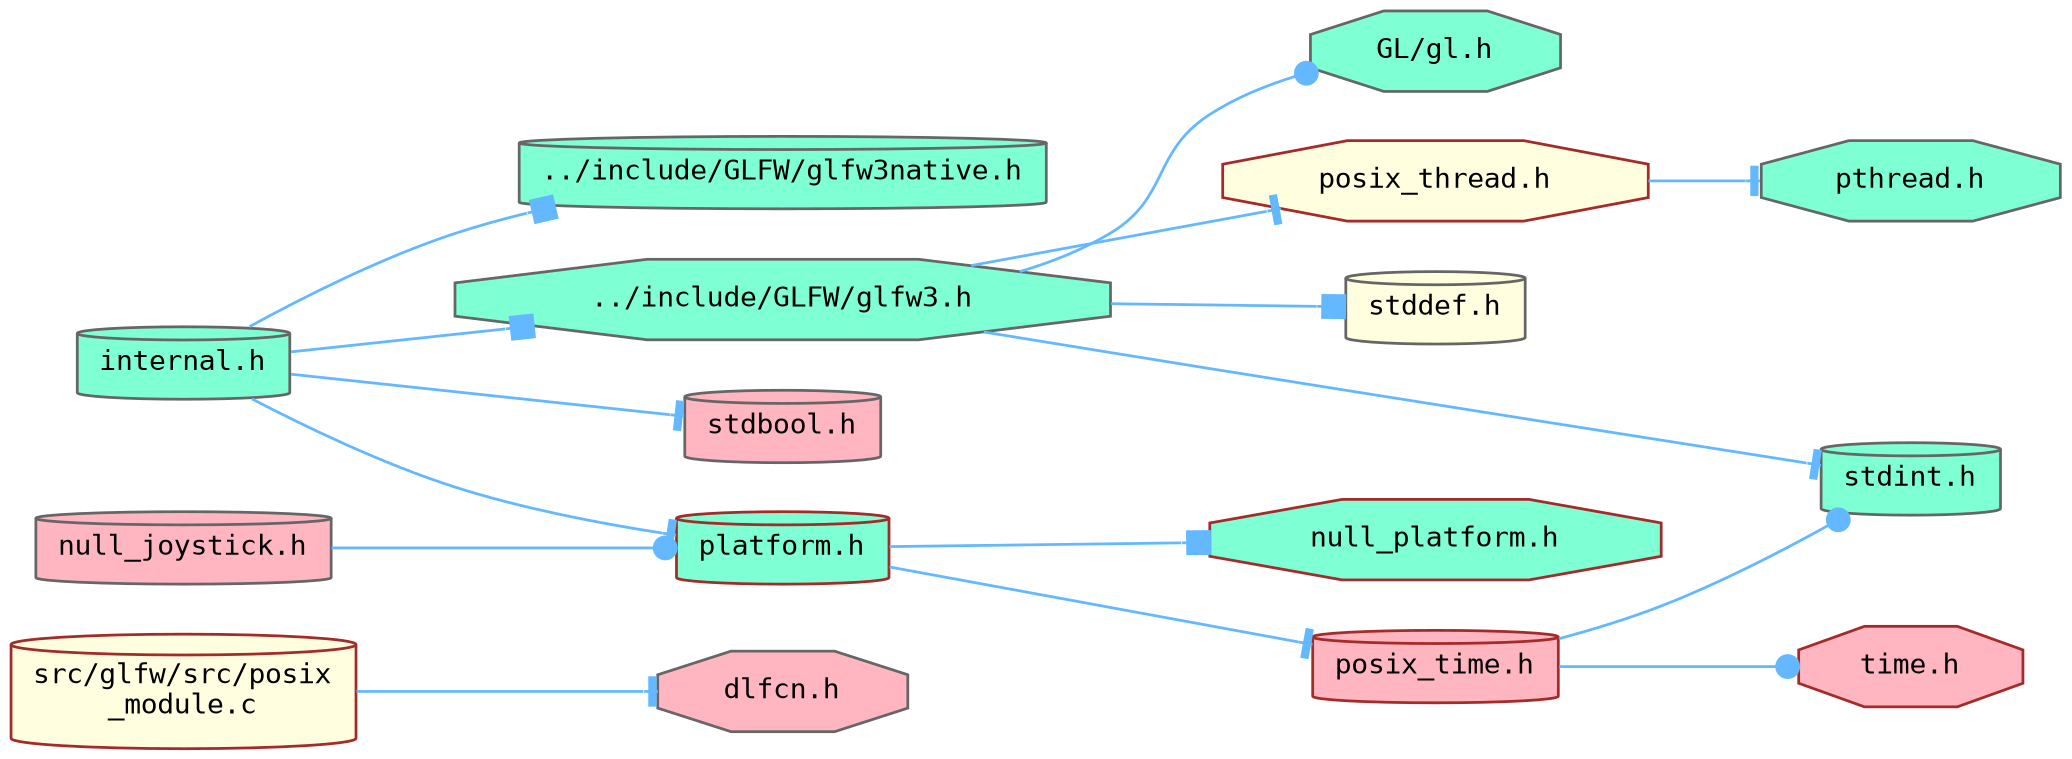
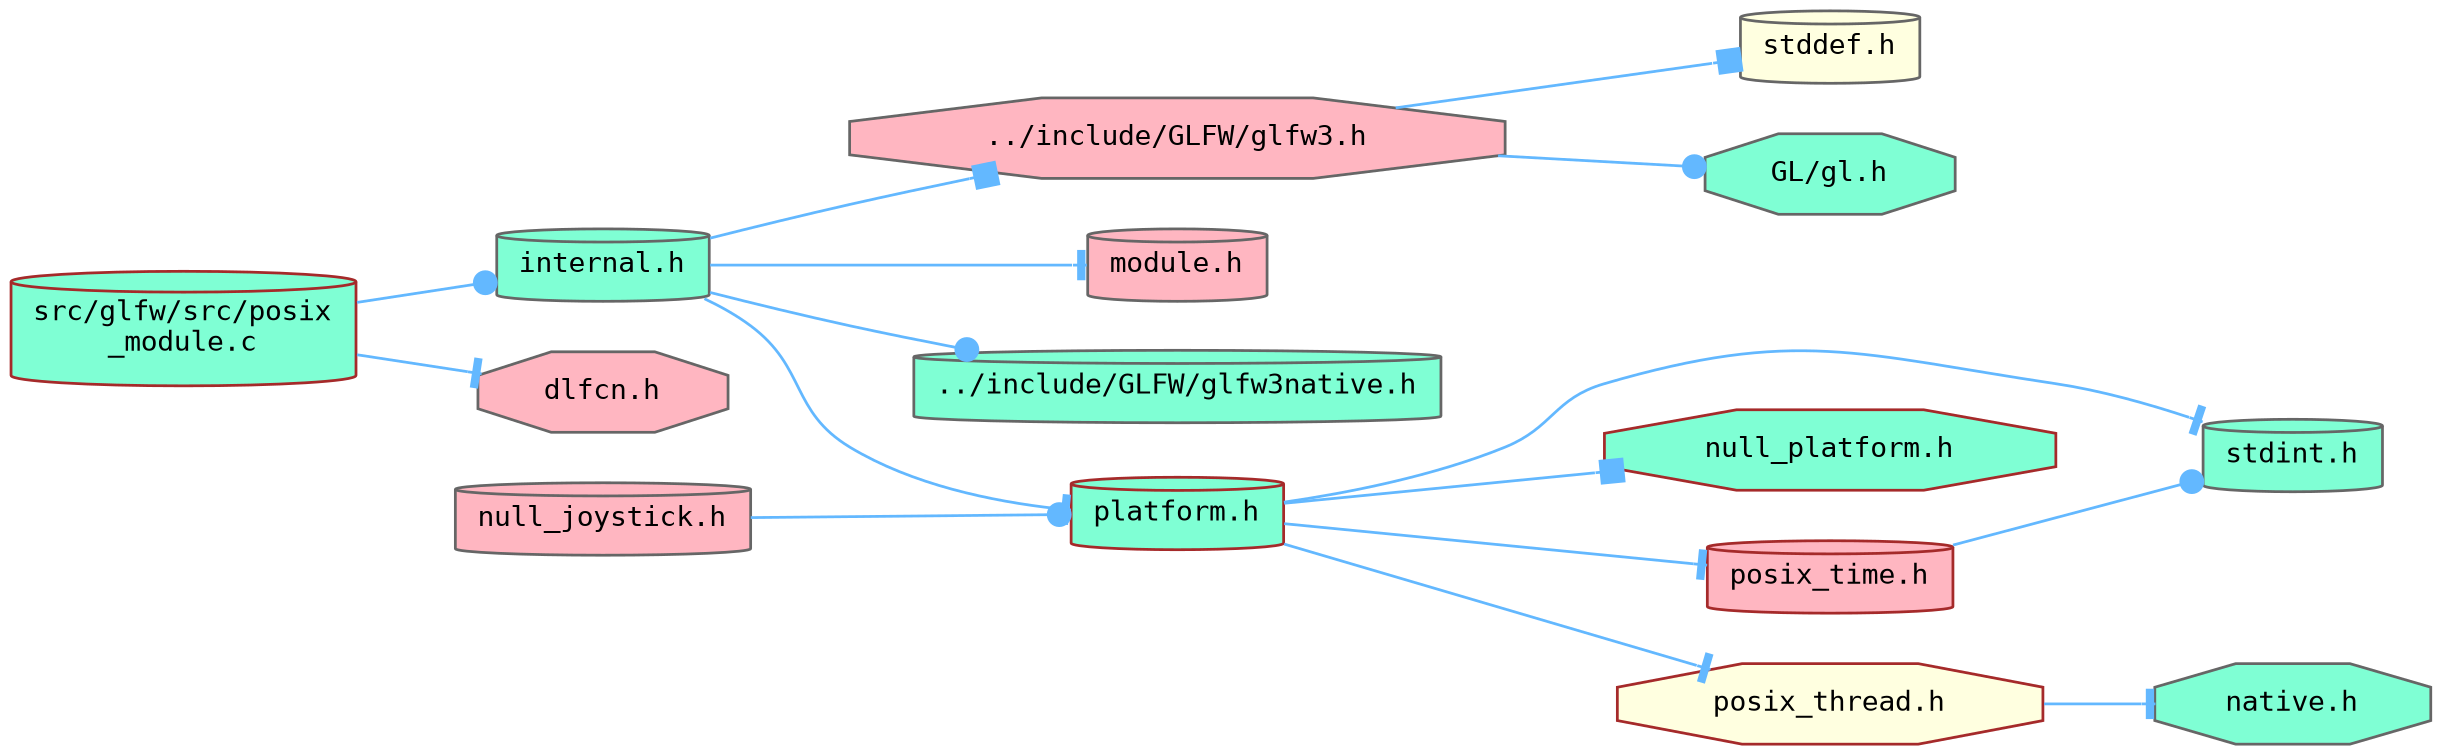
(1911, 181) -> (2293, 704)
(1141, 234) -> (1490, 605)
(384, 260) -> (832, 322)
none -> (415, 293)
(783, 300) -> (1177, 138)
(1395, 398) -> (1725, 356)
(783, 427) -> (1177, 265)
(1911, 667) -> none
(184, 691) -> (184, 329)
